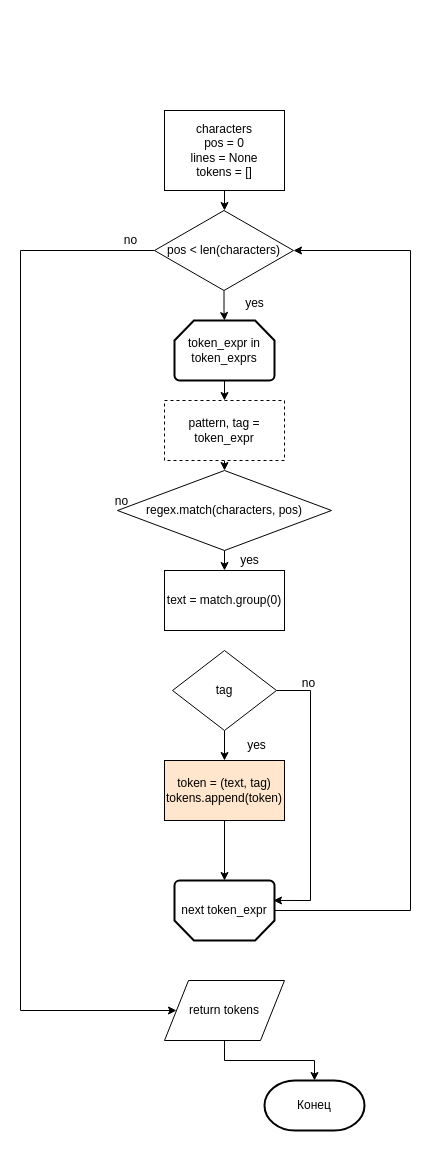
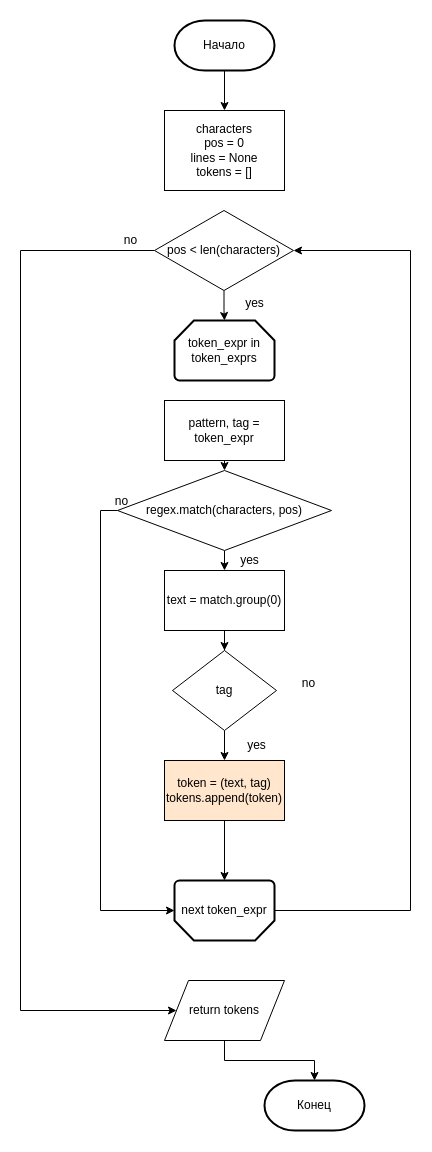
none -> (225, 46)
none -> (225, 87)
(225, 197) -> none
(225, 387) -> none
(225, 431) -> (225, 431)
none -> (225, 645)
none -> (101, 736)
(311, 794) -> none
